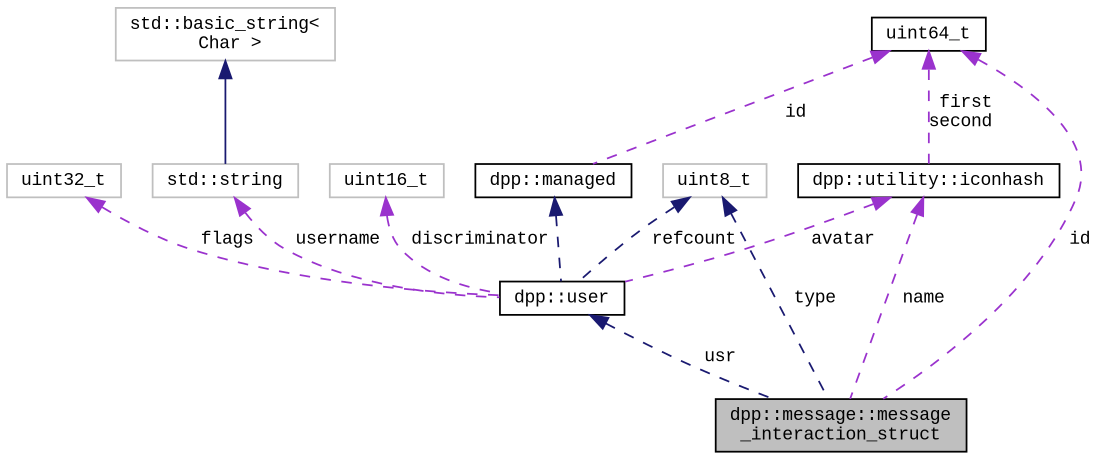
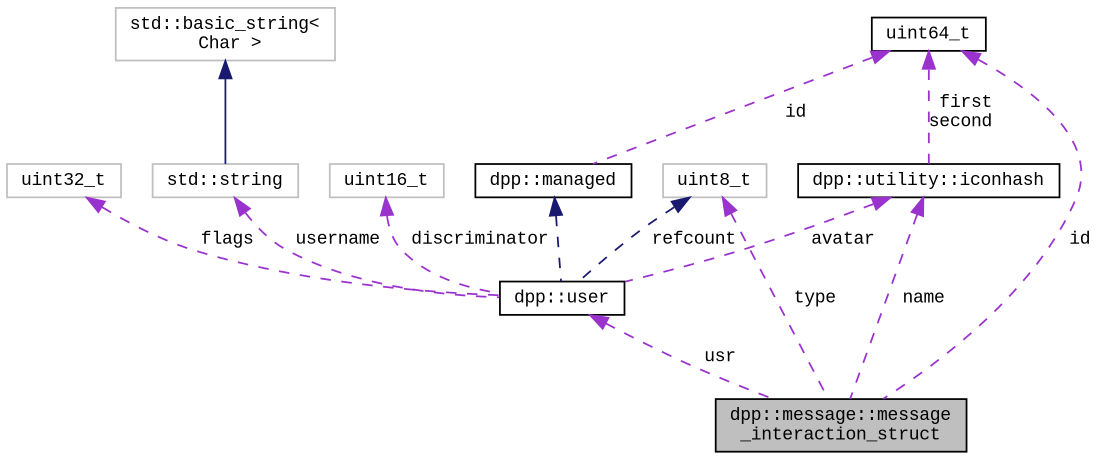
(780, 306) -> (780, 306)
(688, 364) -> (688, 364)
